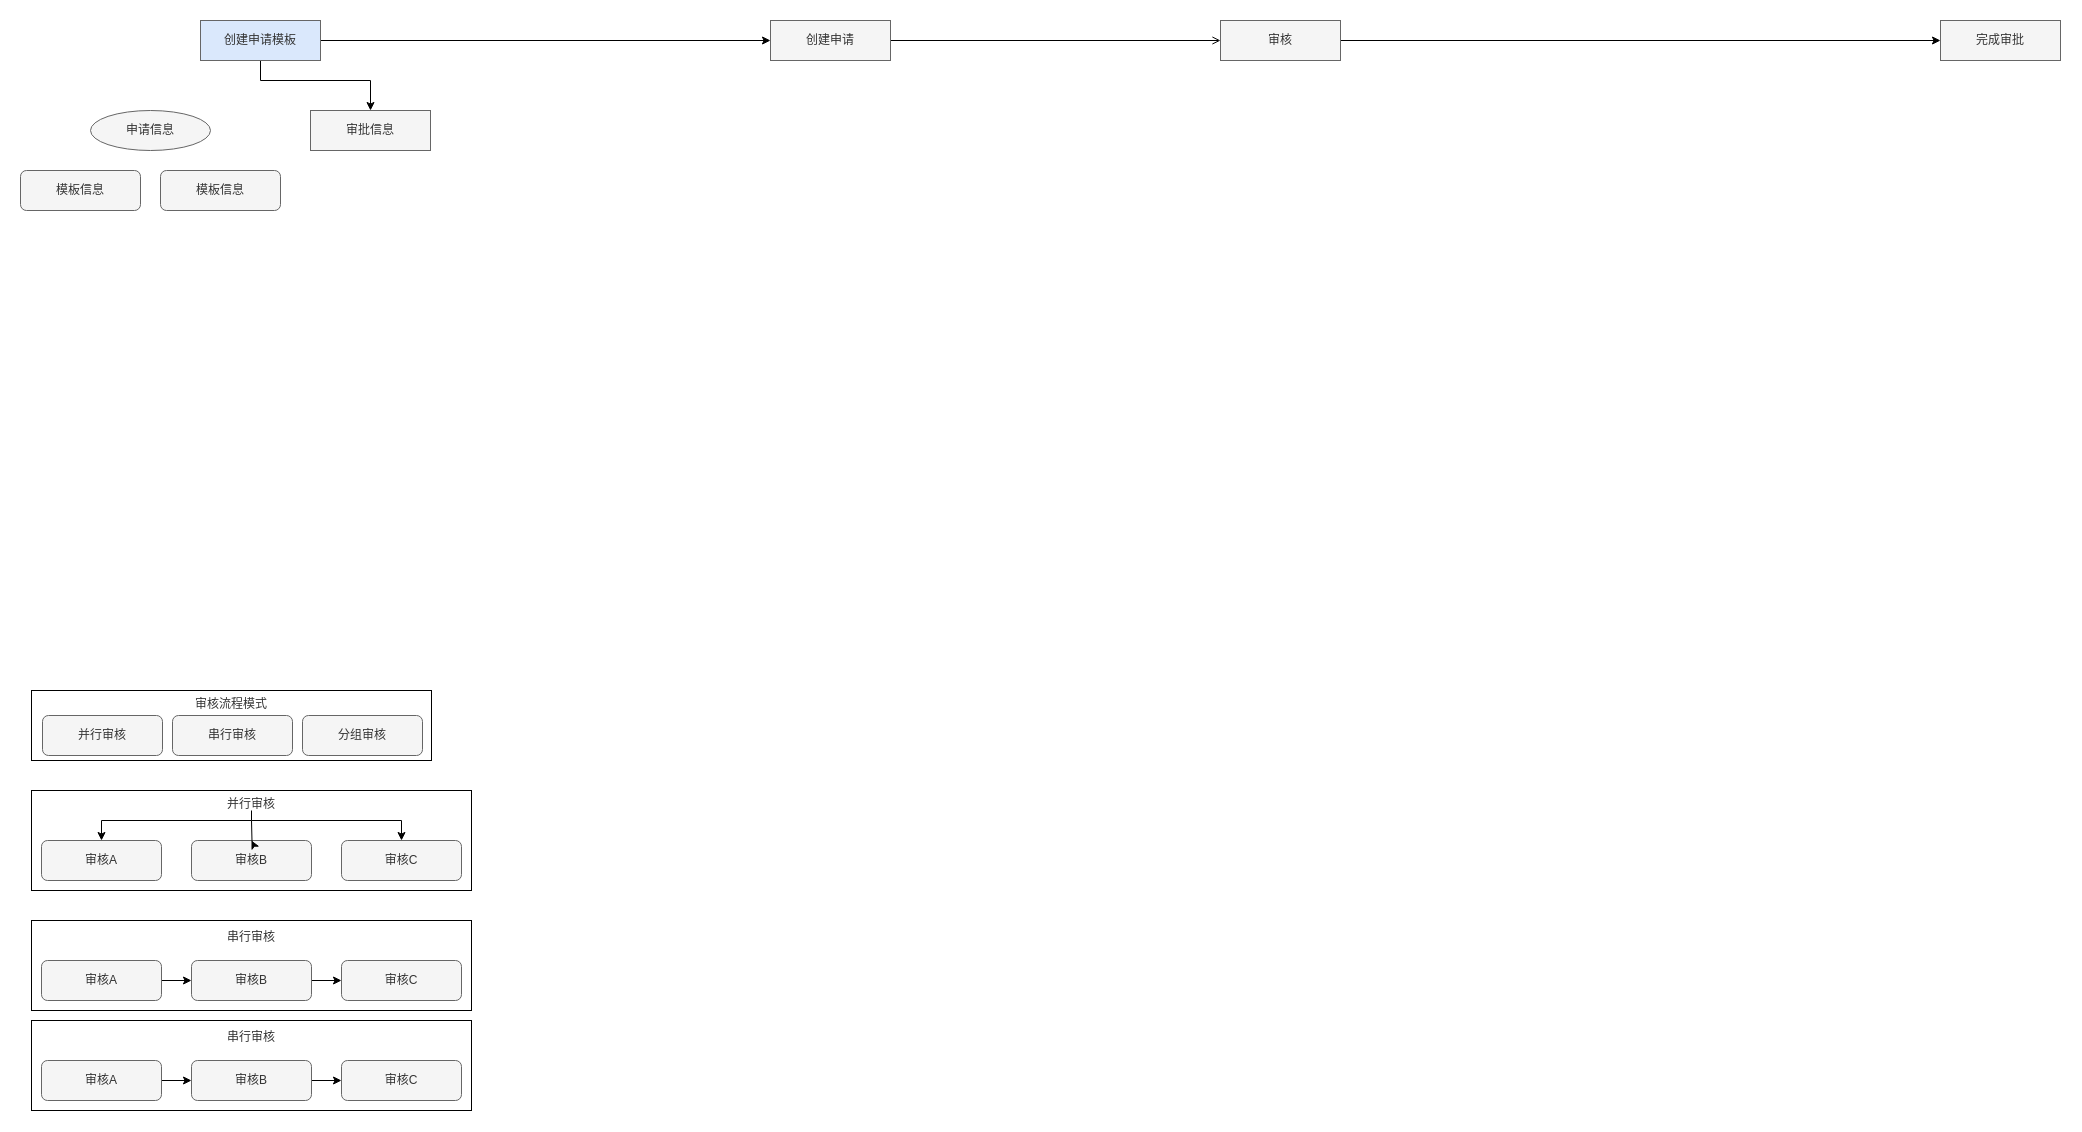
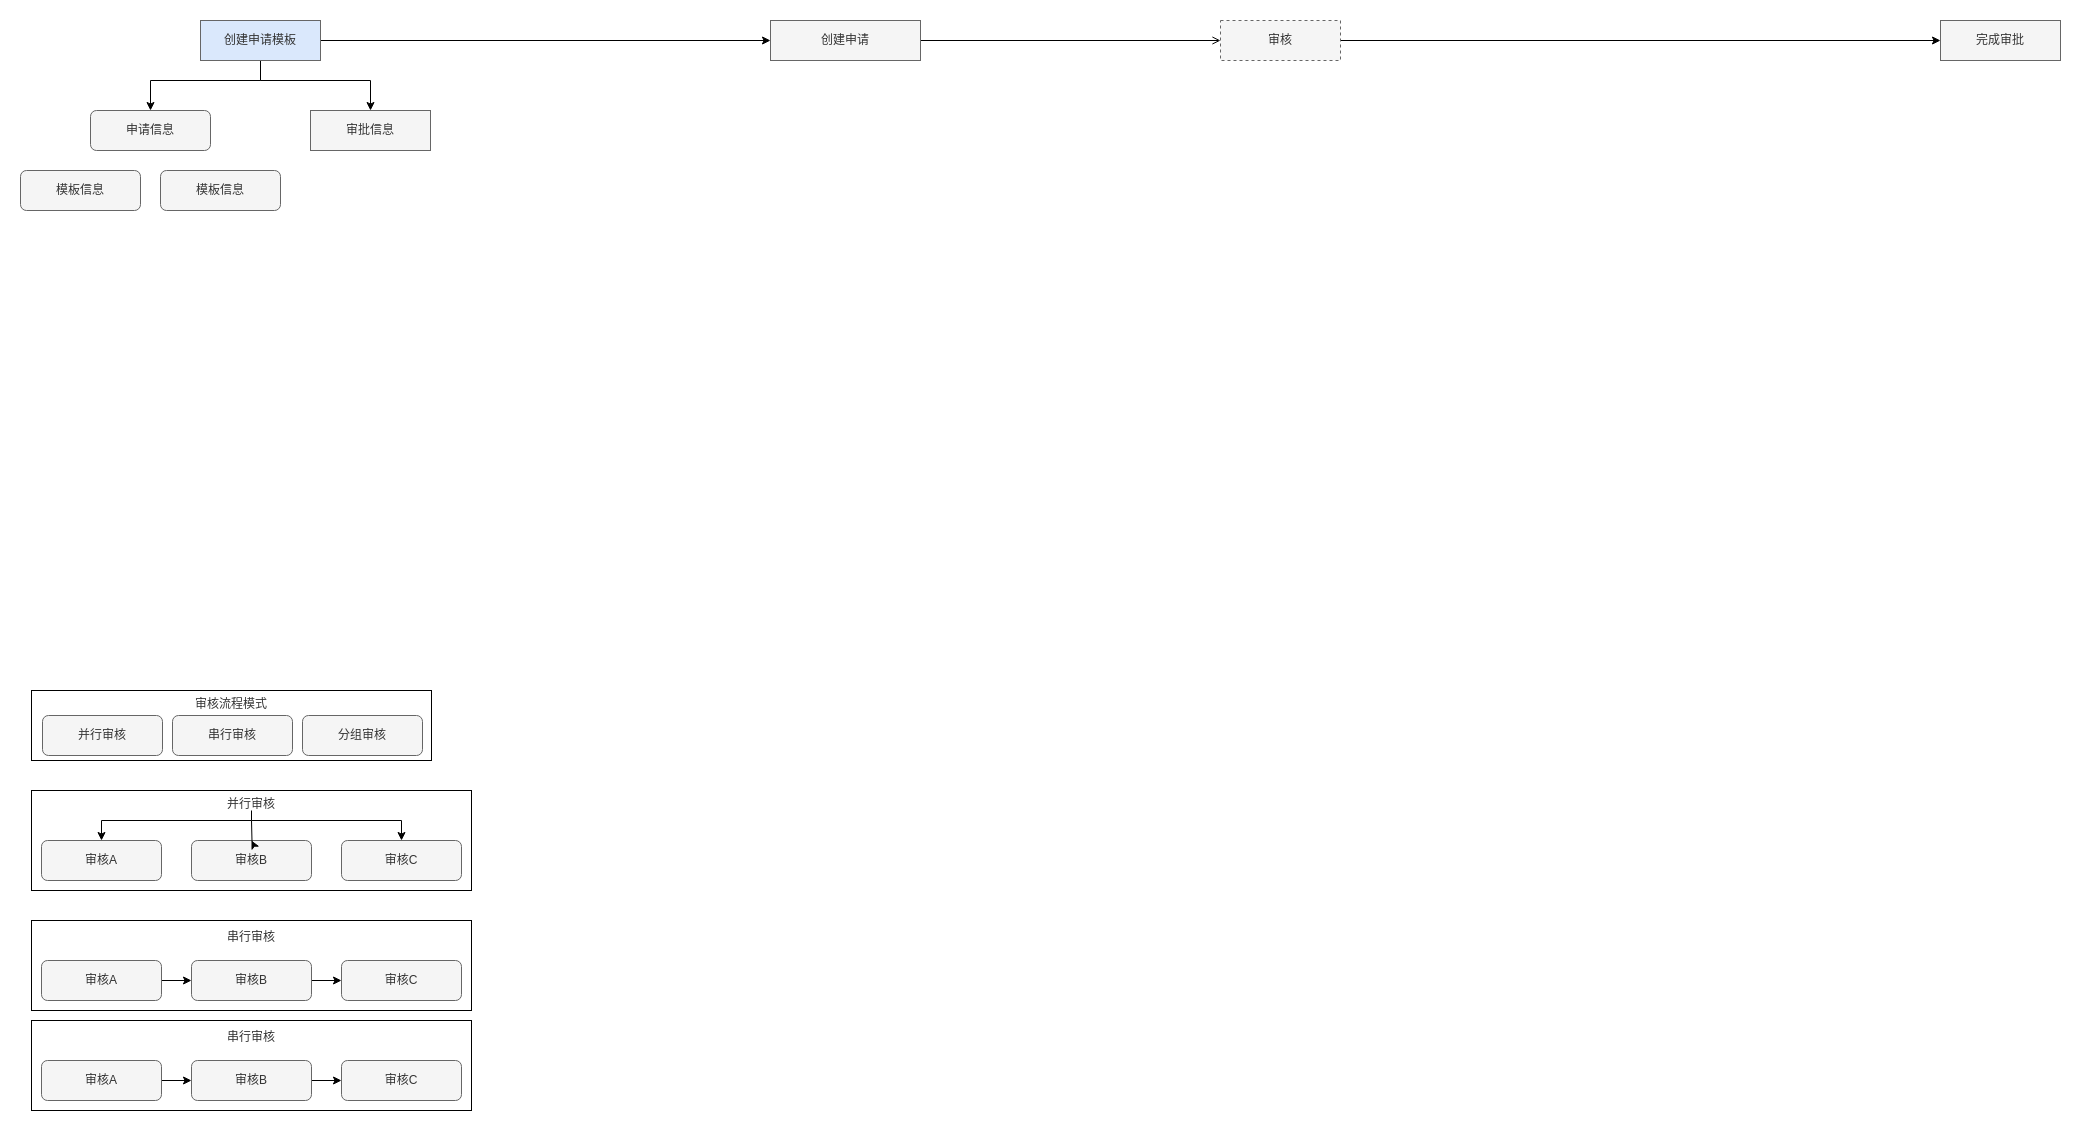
(831, 41) -> (846, 41)
(1281, 41) -> (1281, 41)
none -> (194, 81)
(151, 131) -> (151, 131)
